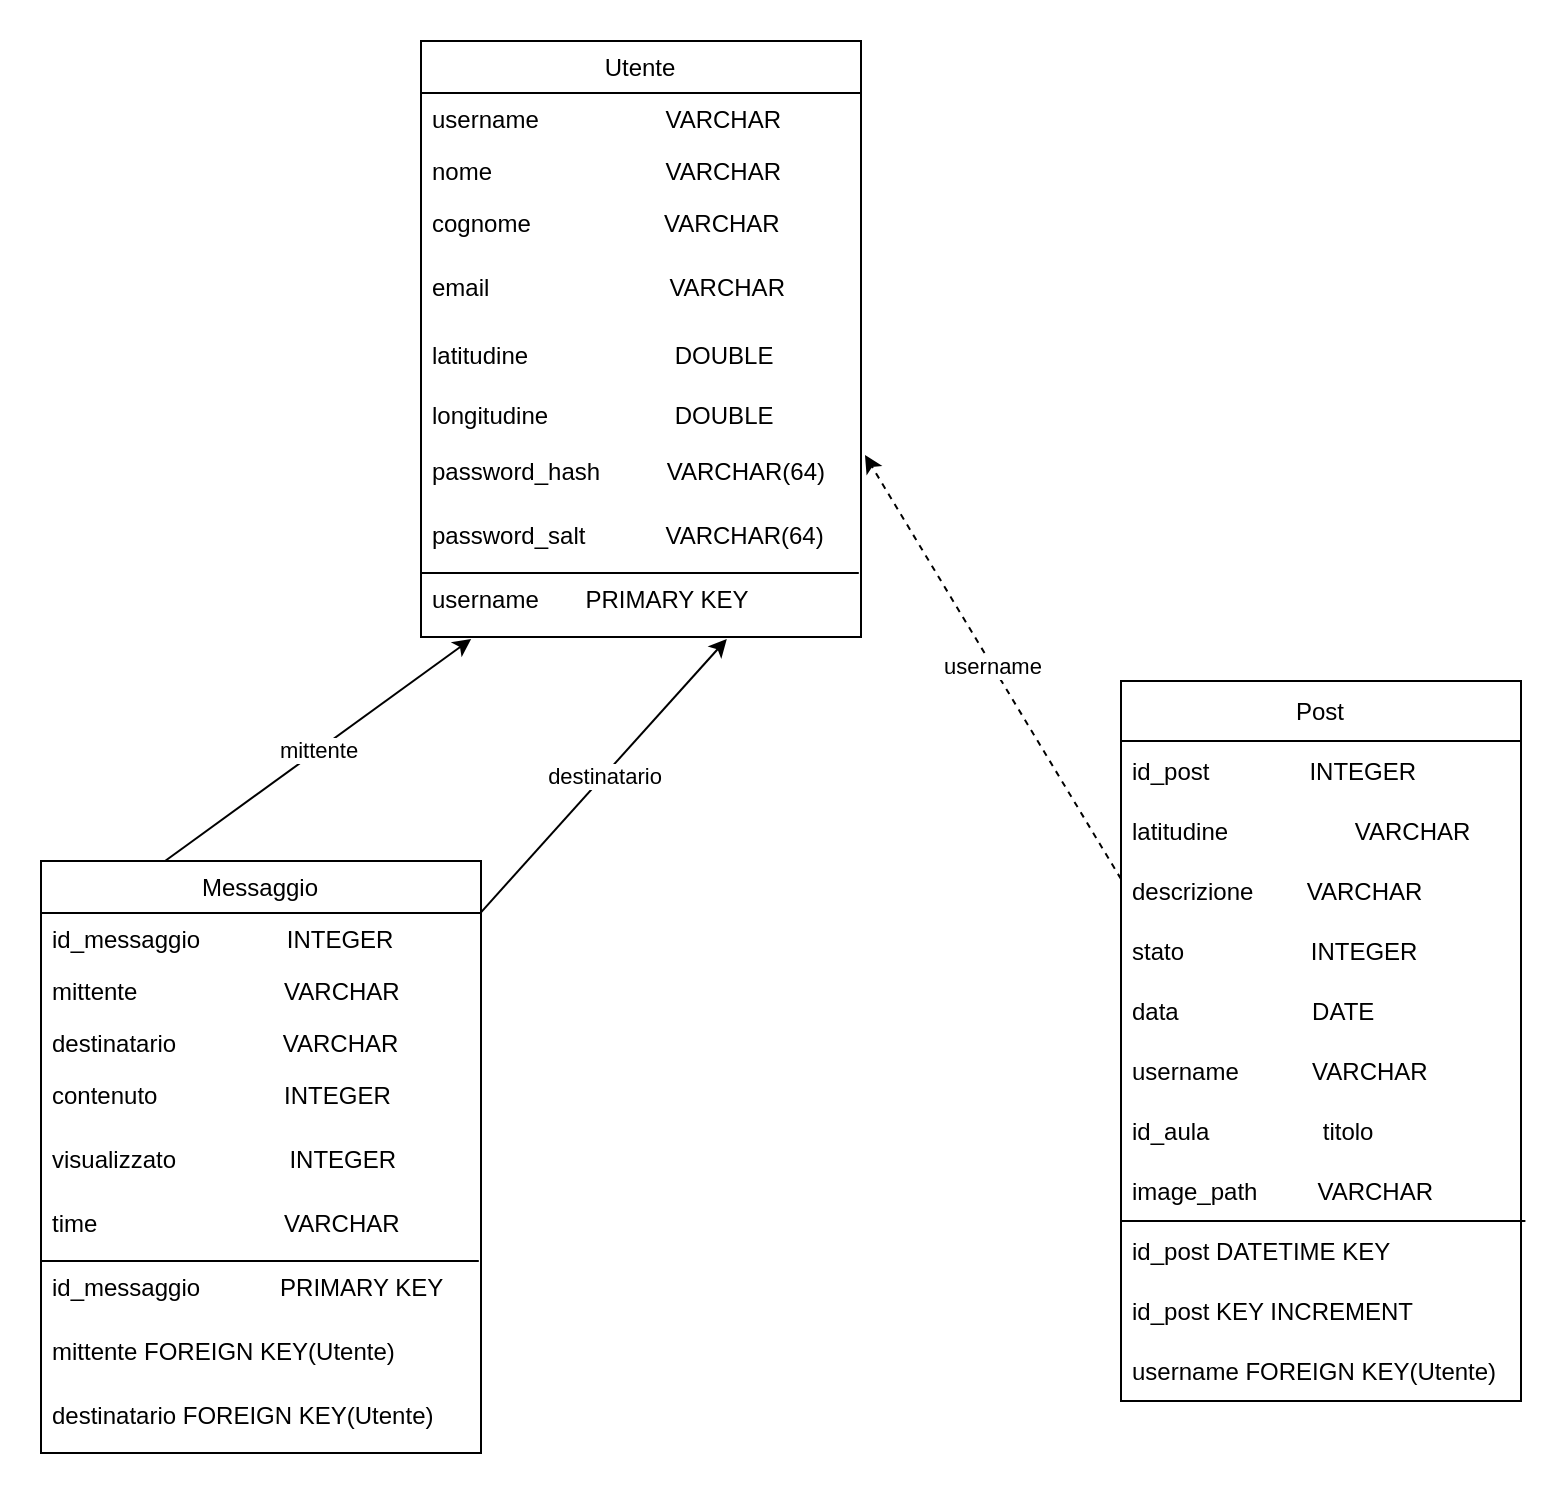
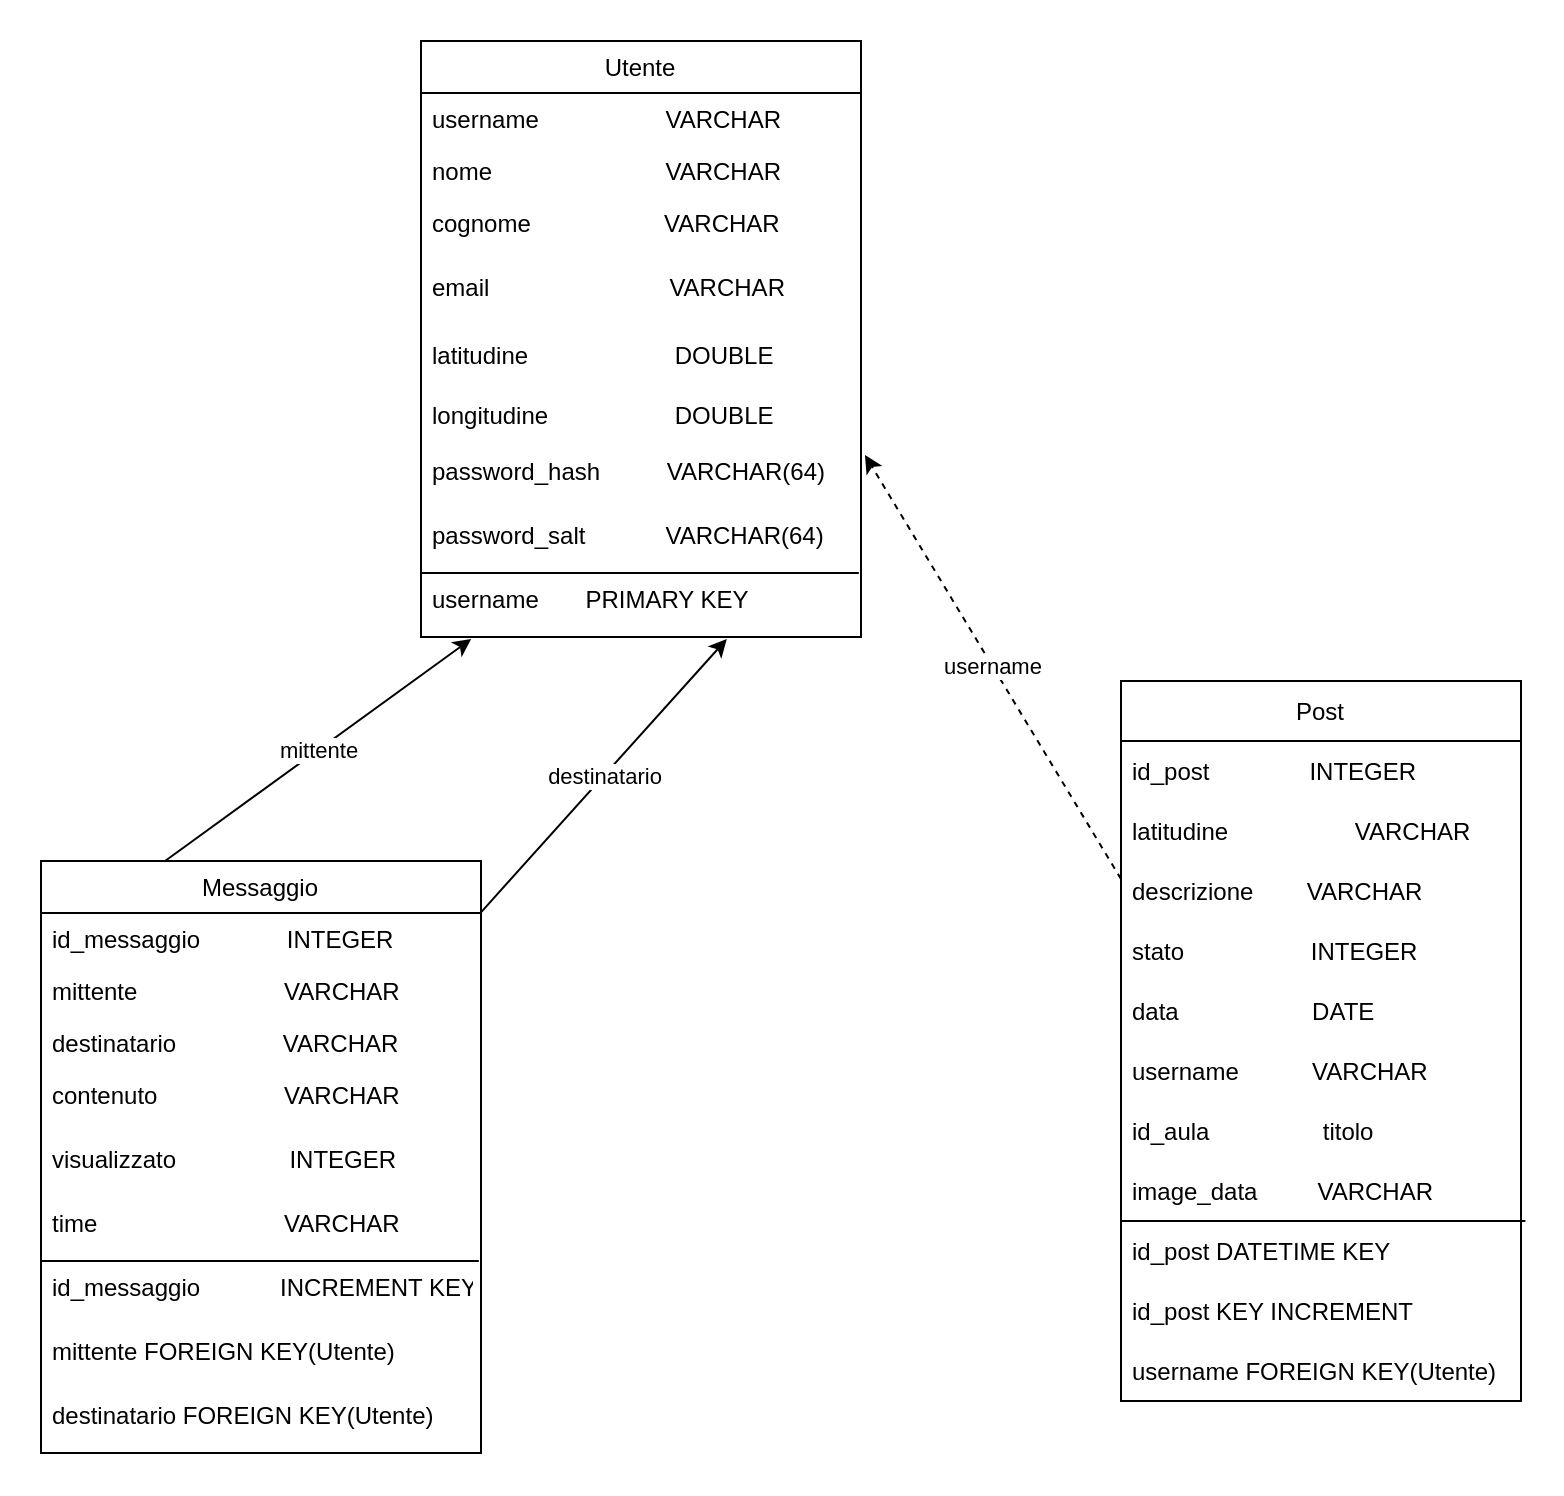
(256, 1096) -> (256, 1096)
(1300, 1192) -> (1300, 1192)
(262, 1288) -> (276, 1288)
